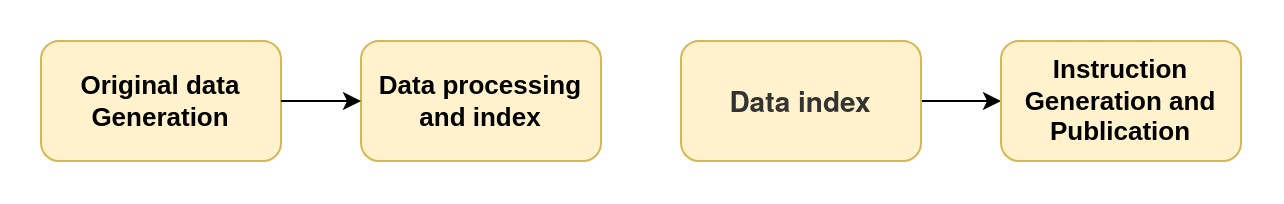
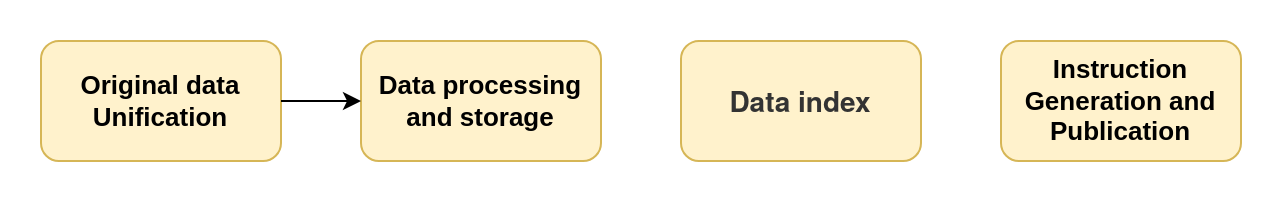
(161, 101) -> (161, 101)
(481, 101) -> (481, 101)
(954, 101) -> none
